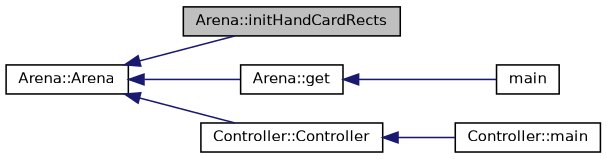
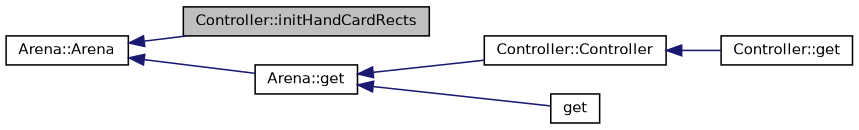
(292, 21) -> (306, 21)
(528, 79) -> (575, 108)
(187, 111) -> (429, 66)
(528, 138) -> (787, 50)
